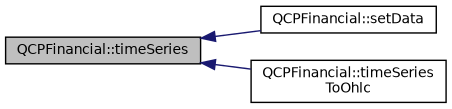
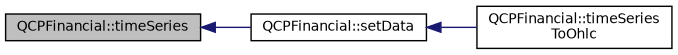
(233, 67) -> (459, 27)
